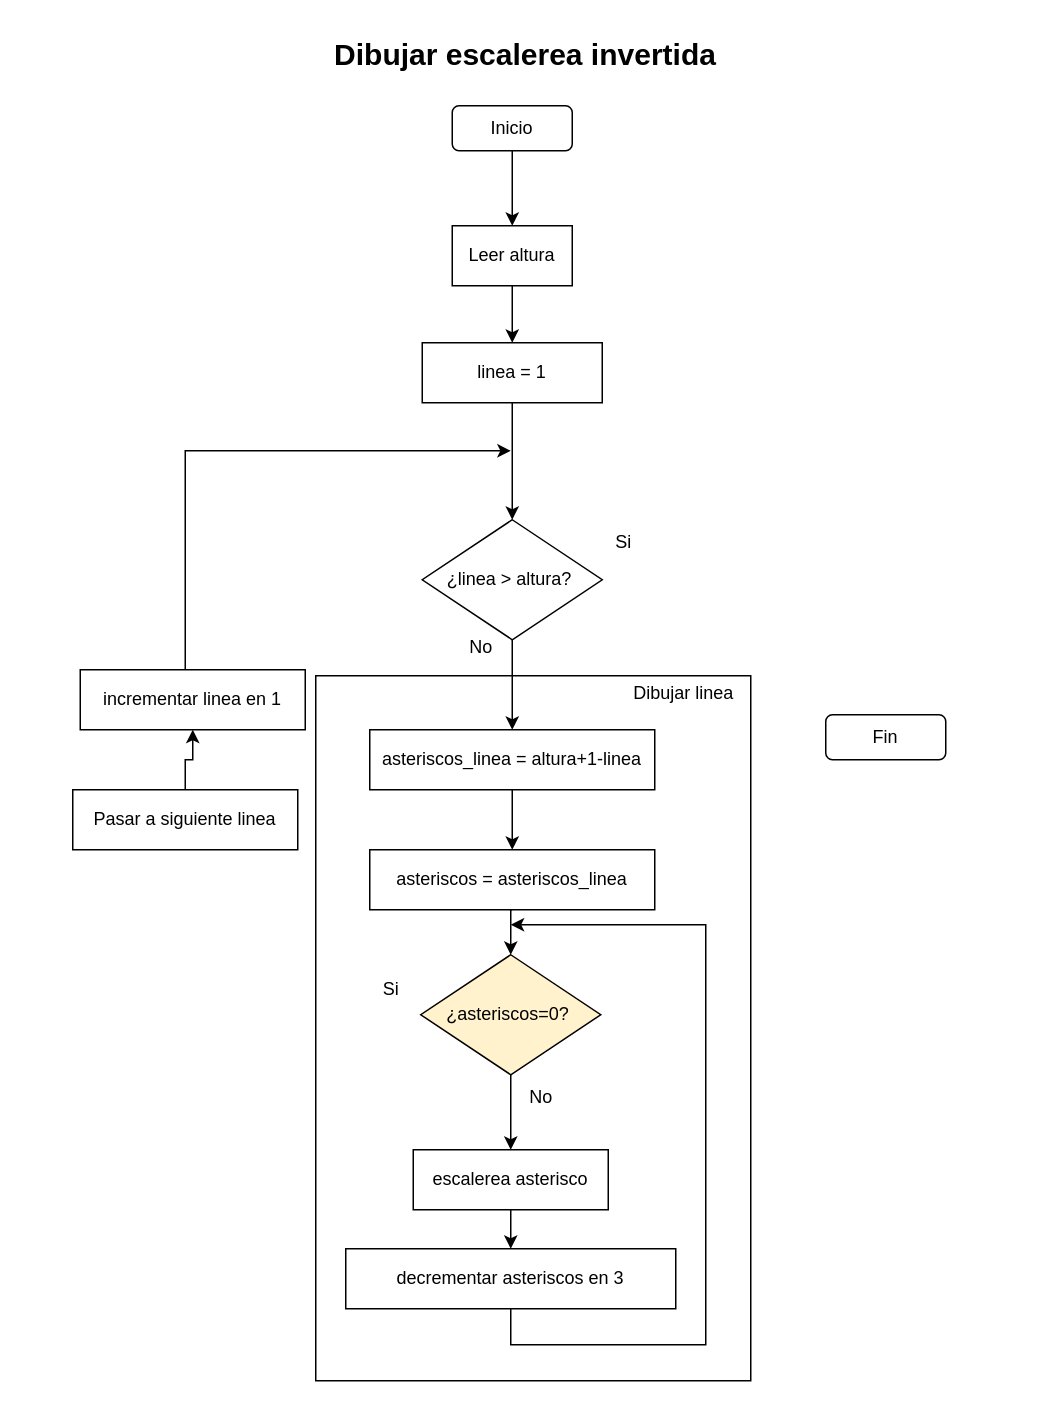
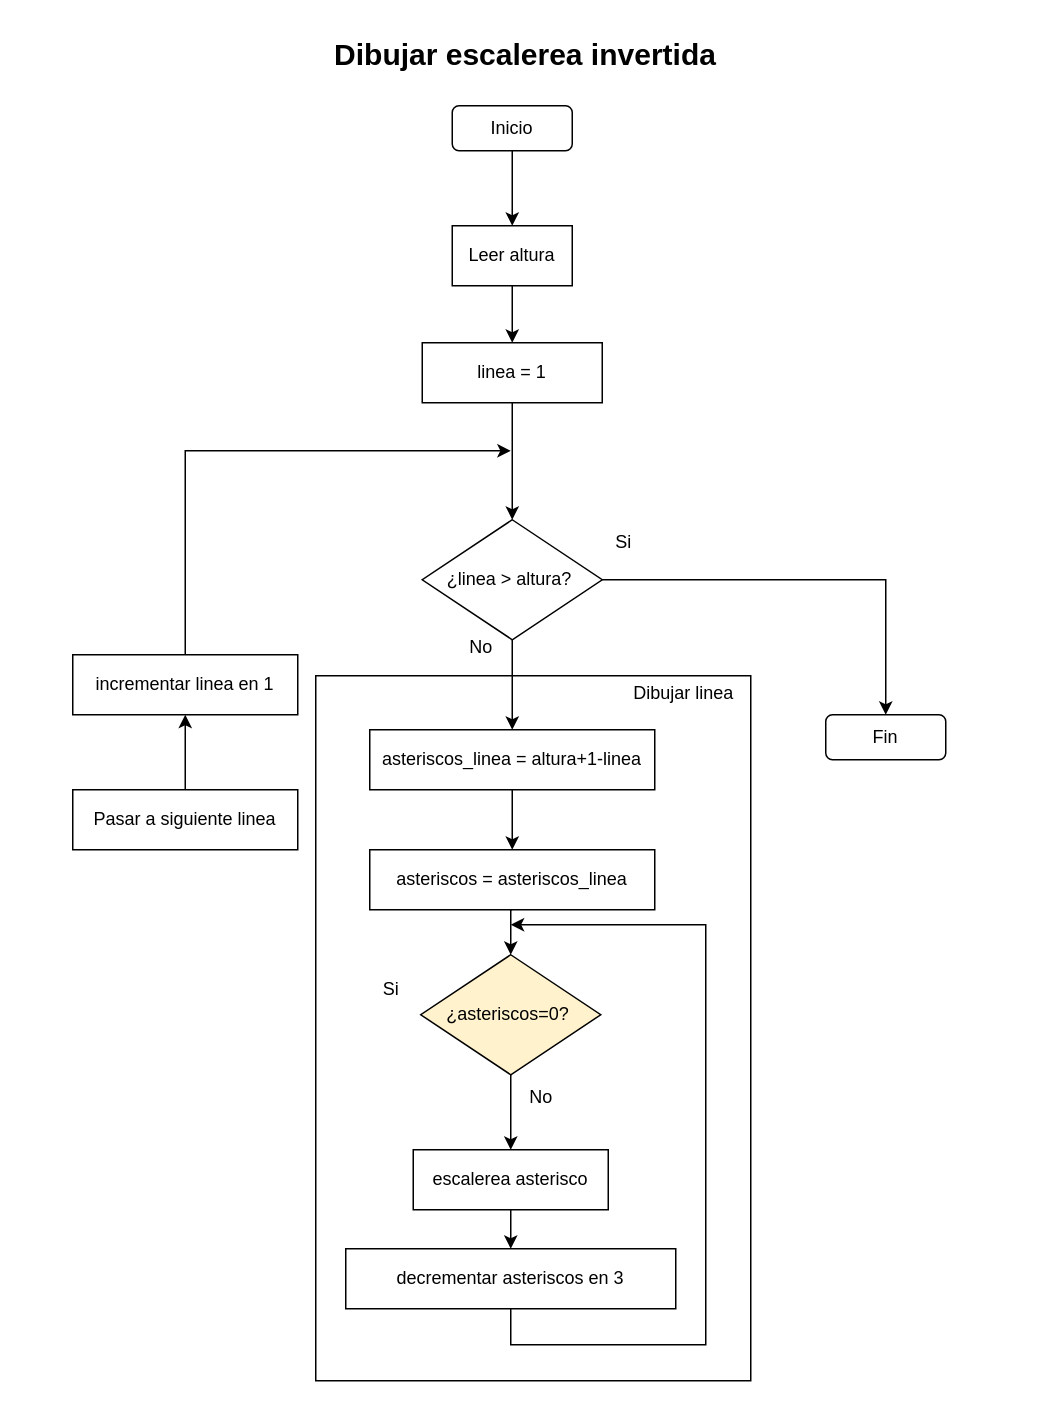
none -> (807, 580)
(193, 700) -> (185, 685)
